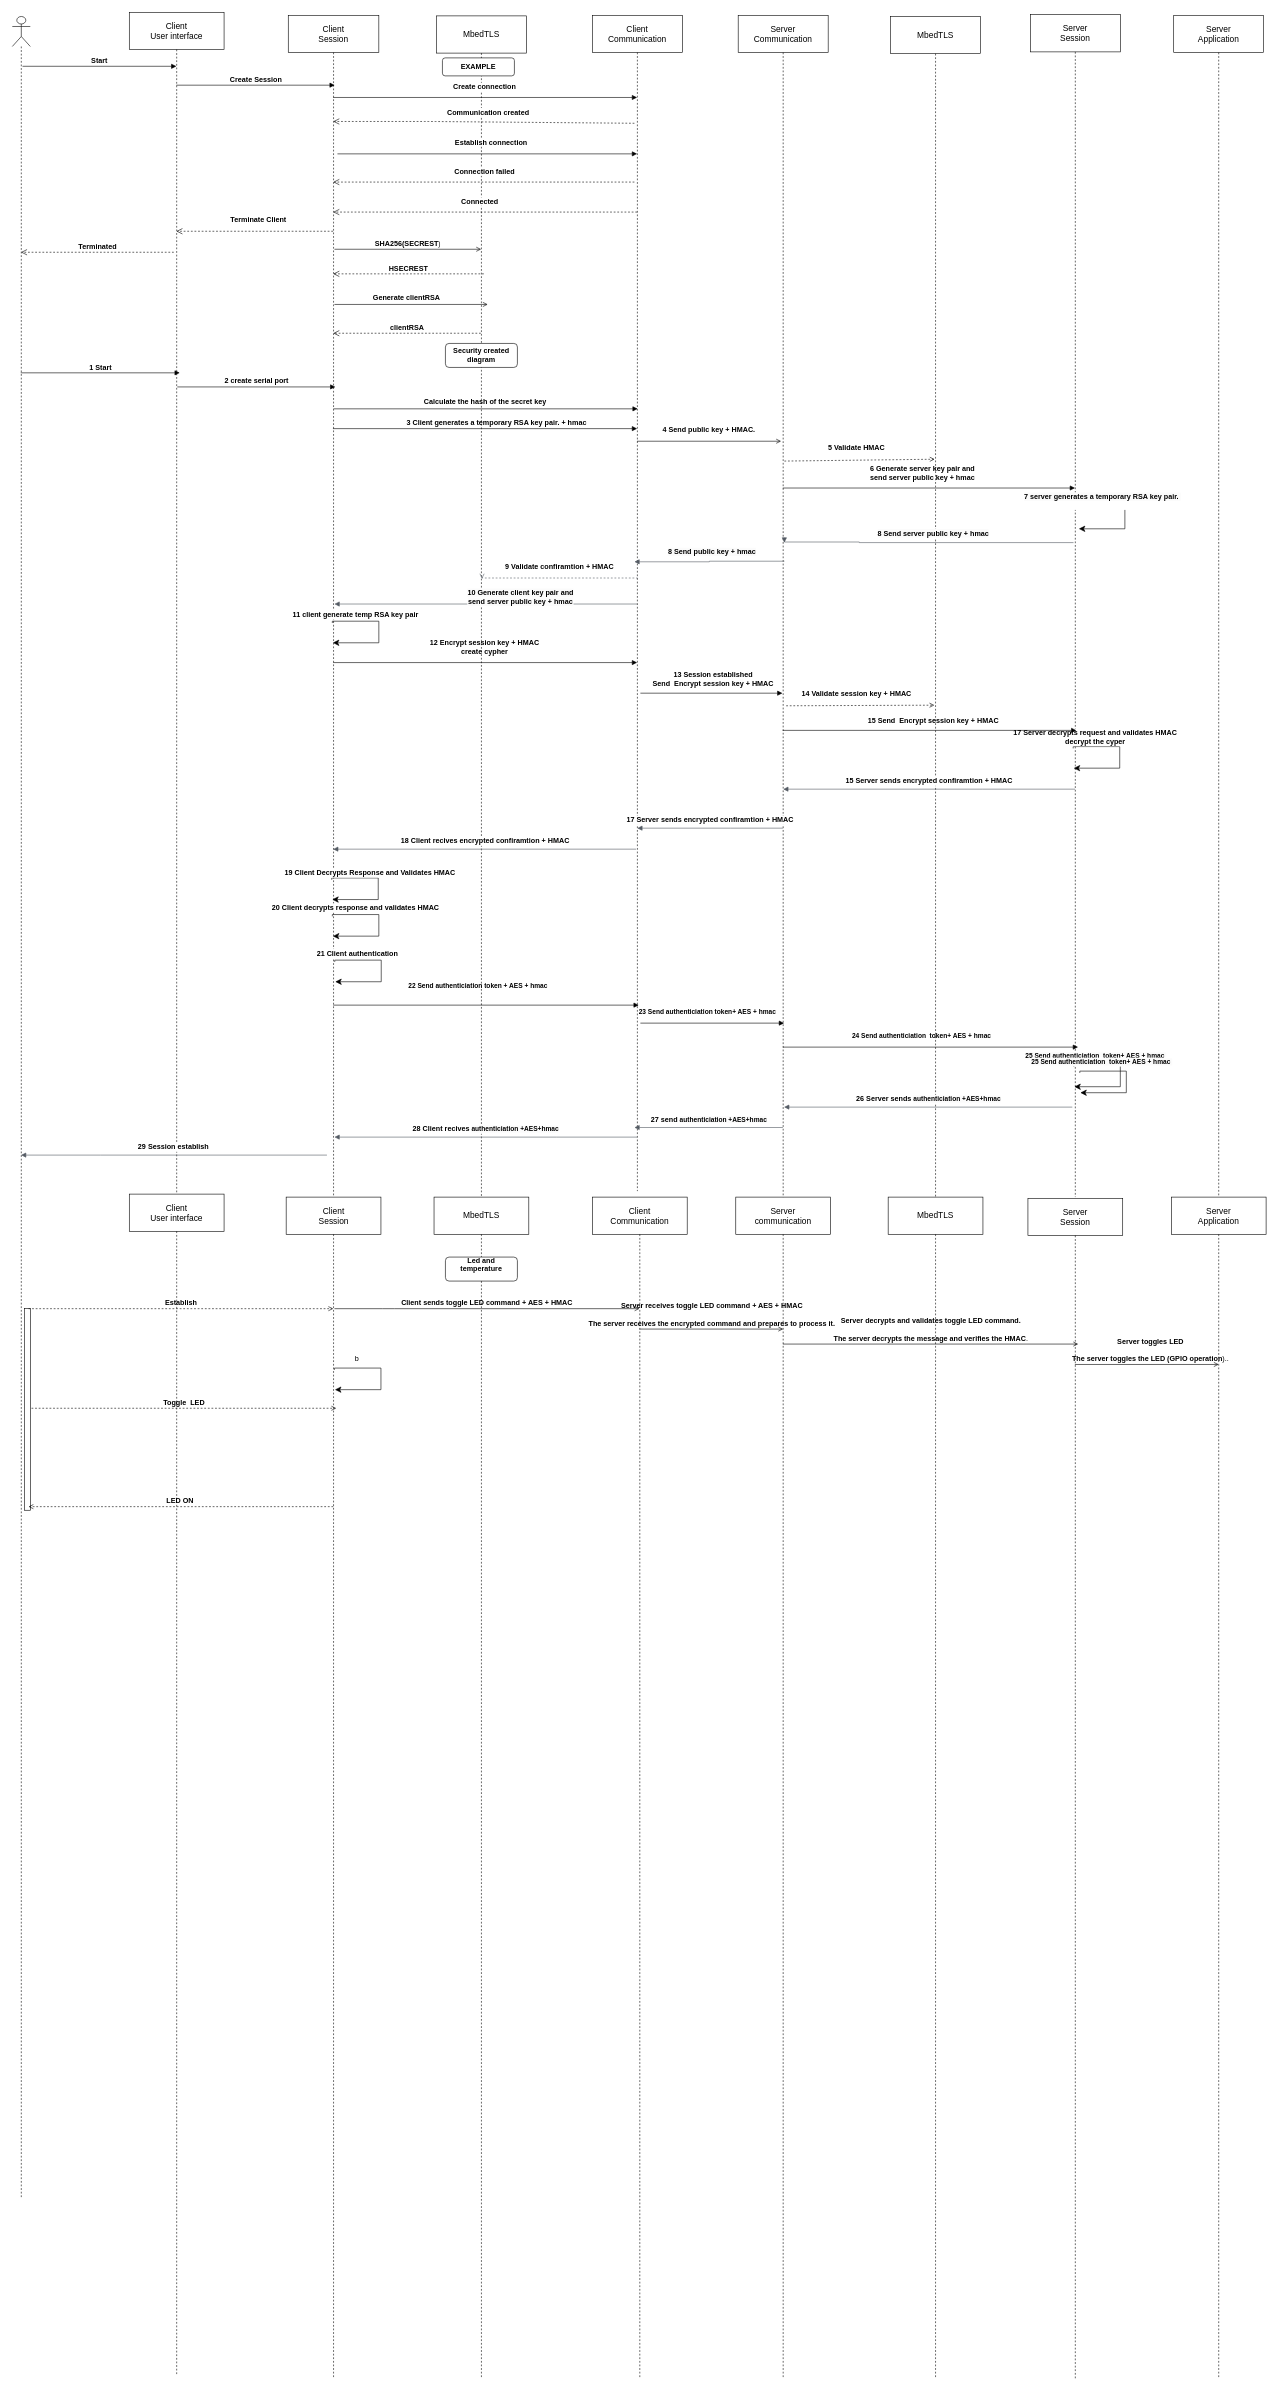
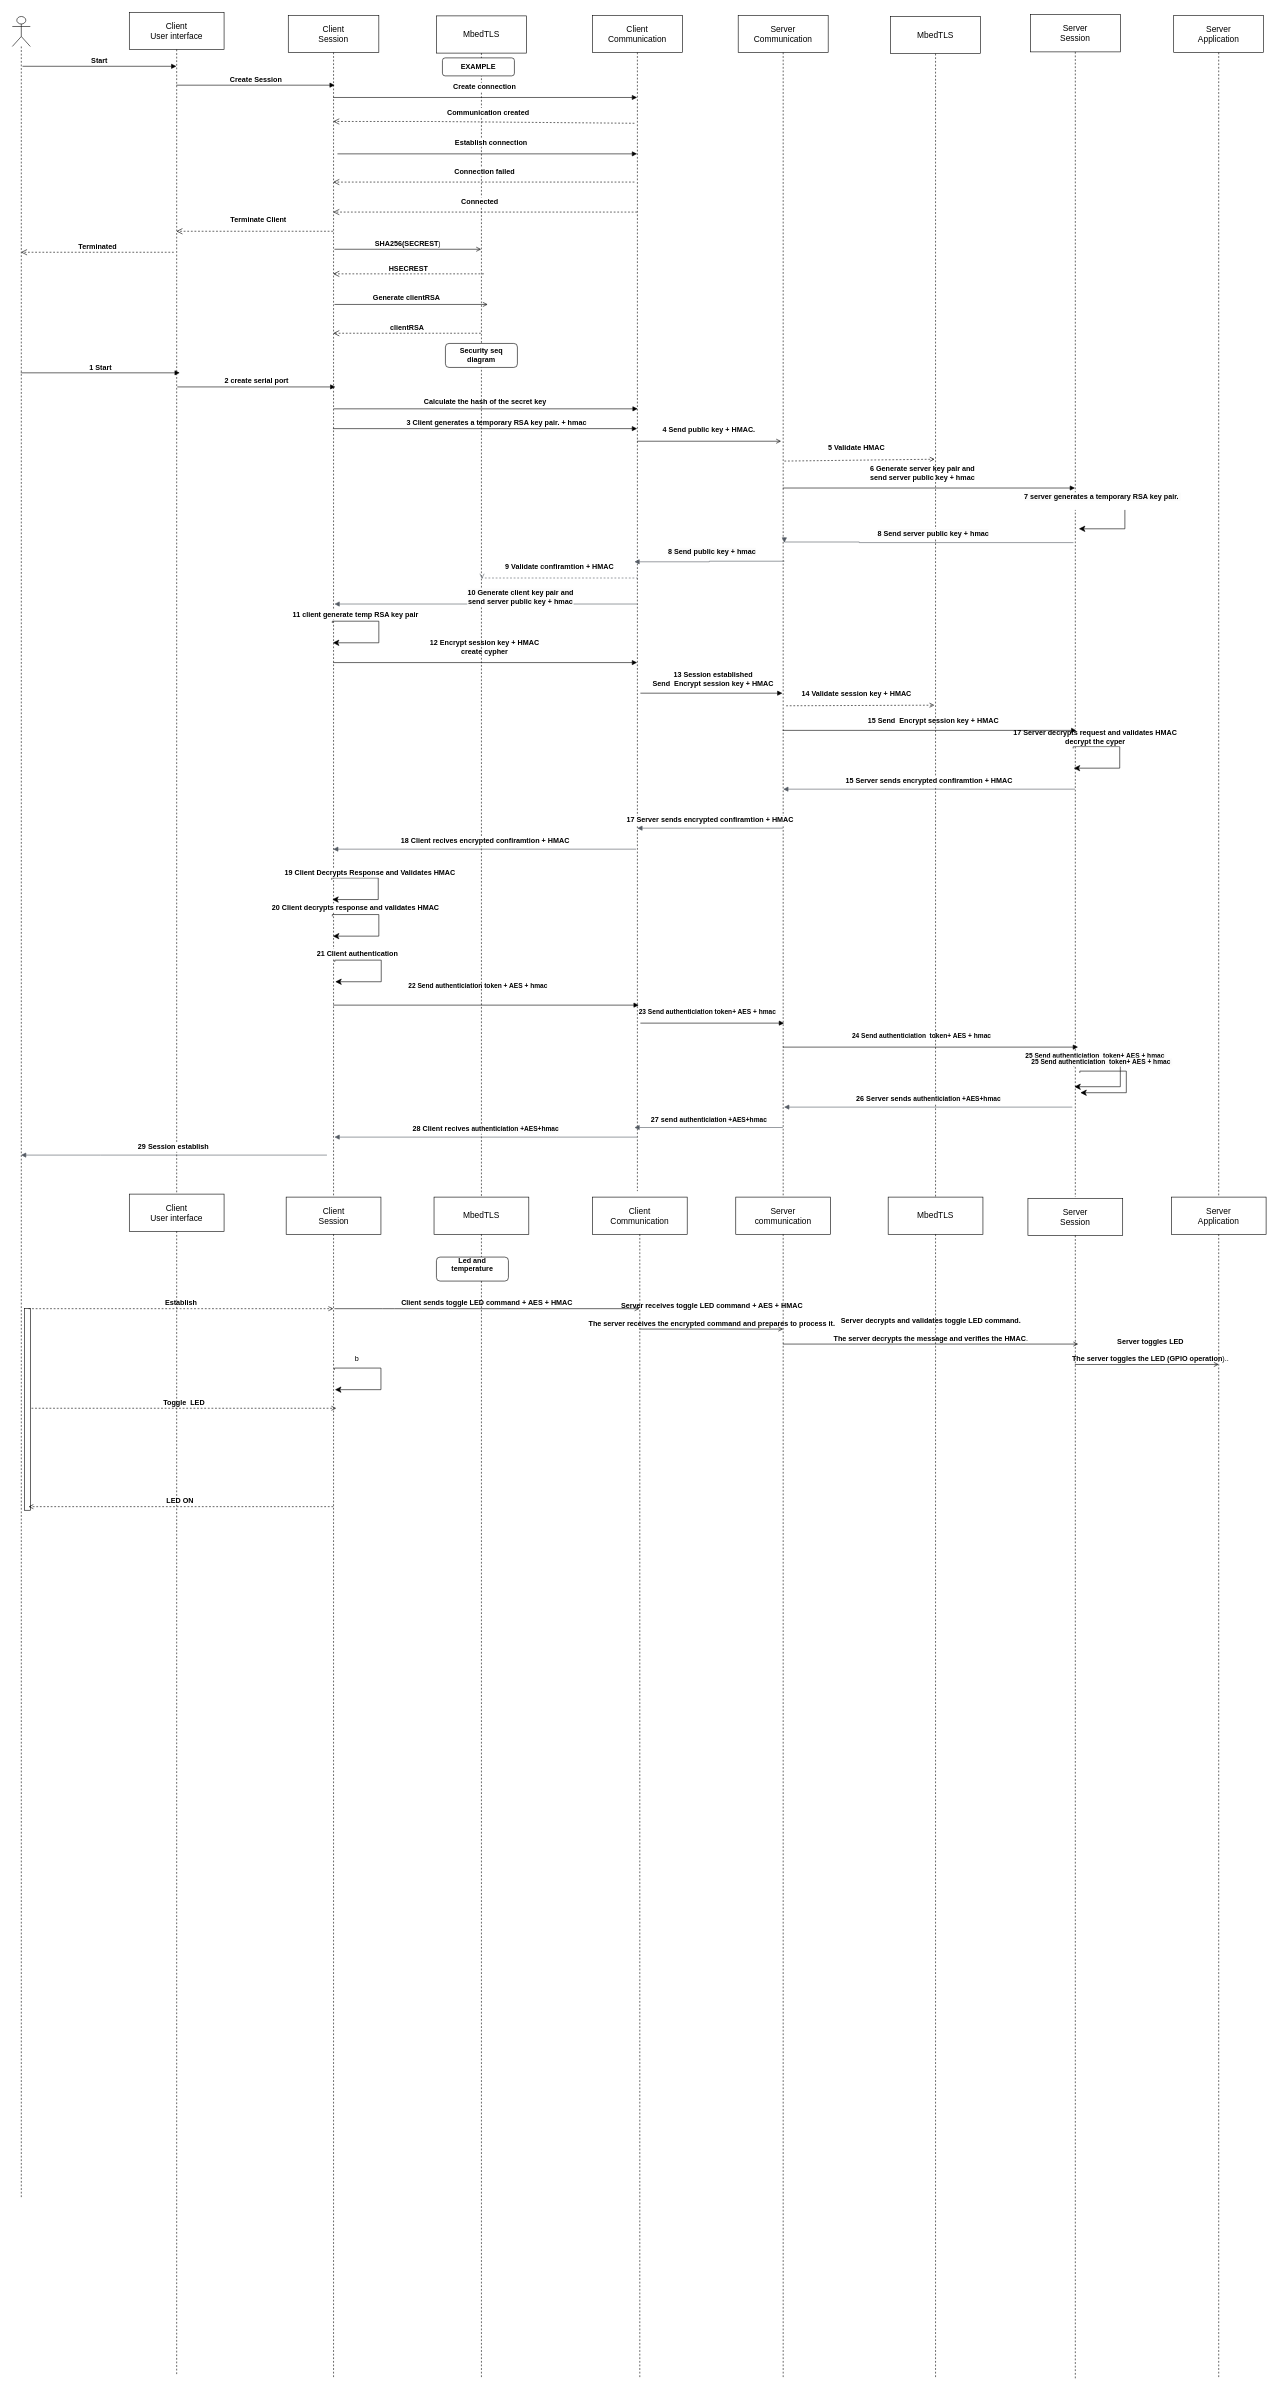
(482, 356) -> (482, 356)
(482, 1269) -> (473, 1269)
